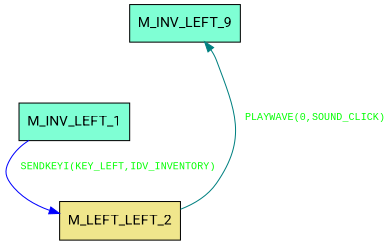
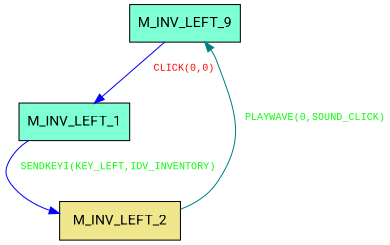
none -> (133, 69)
(120, 221) -> (120, 221)
